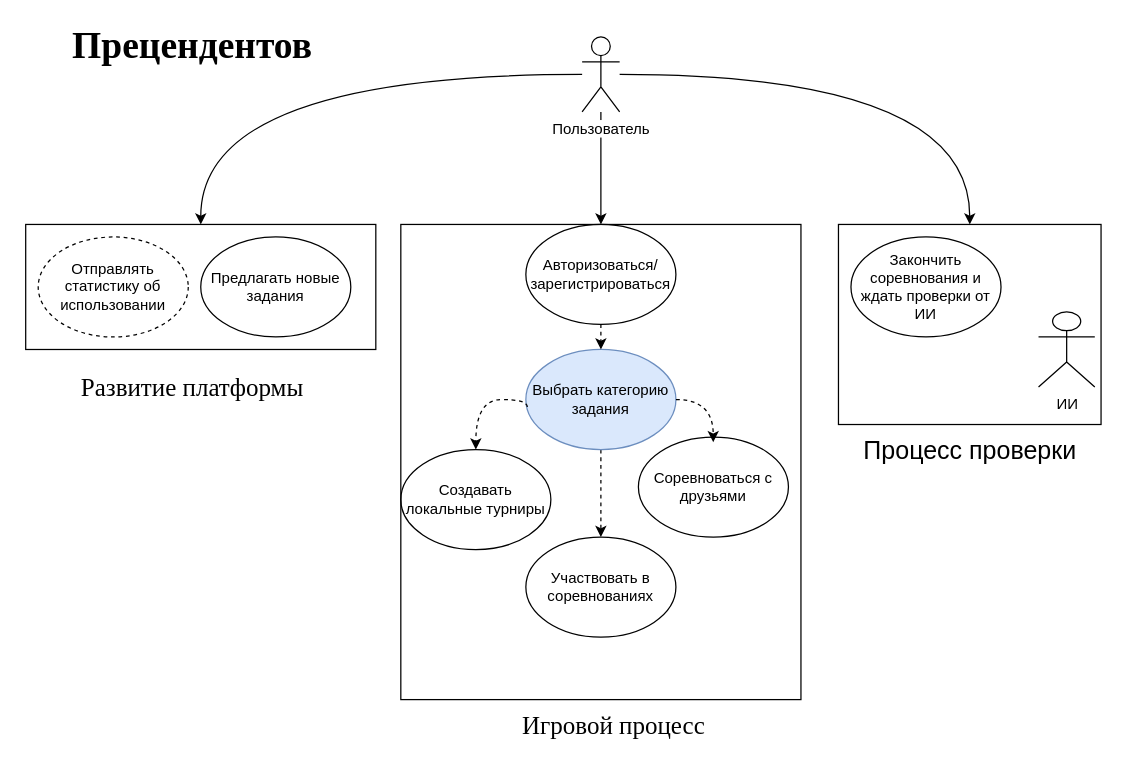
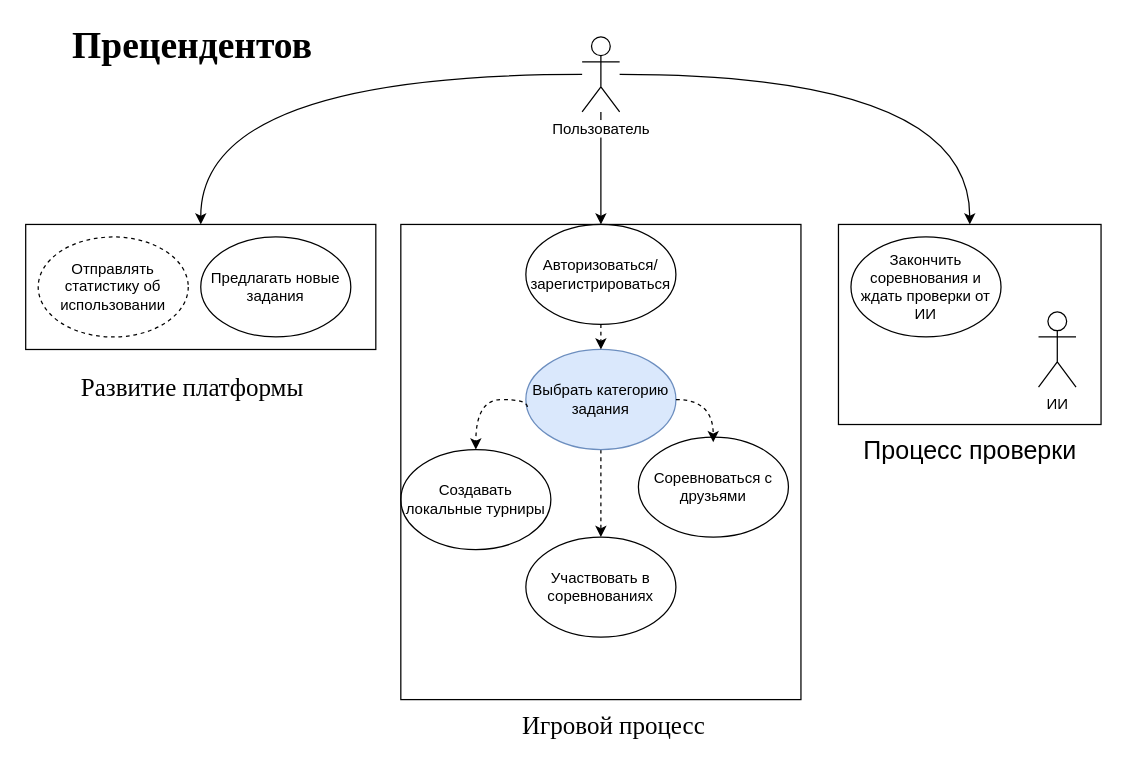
(1066, 349) -> (1057, 349)
